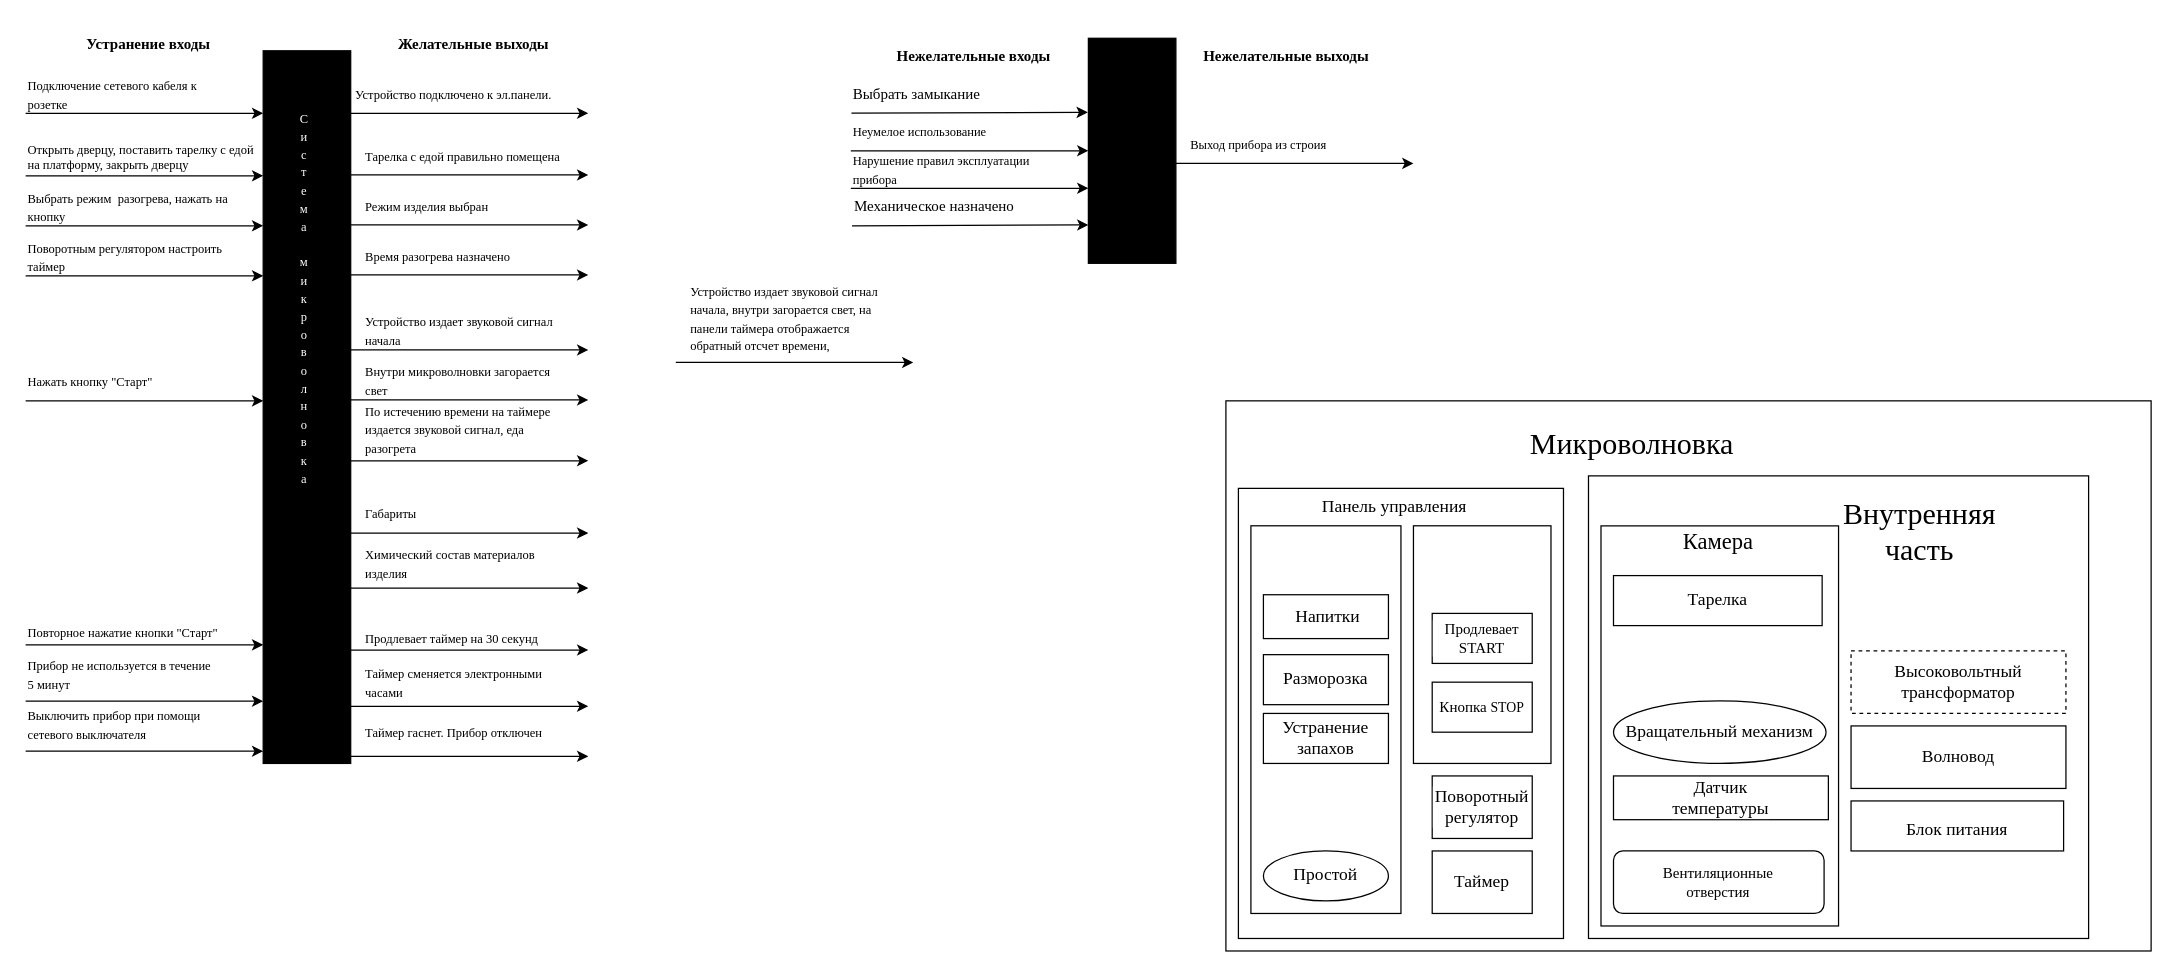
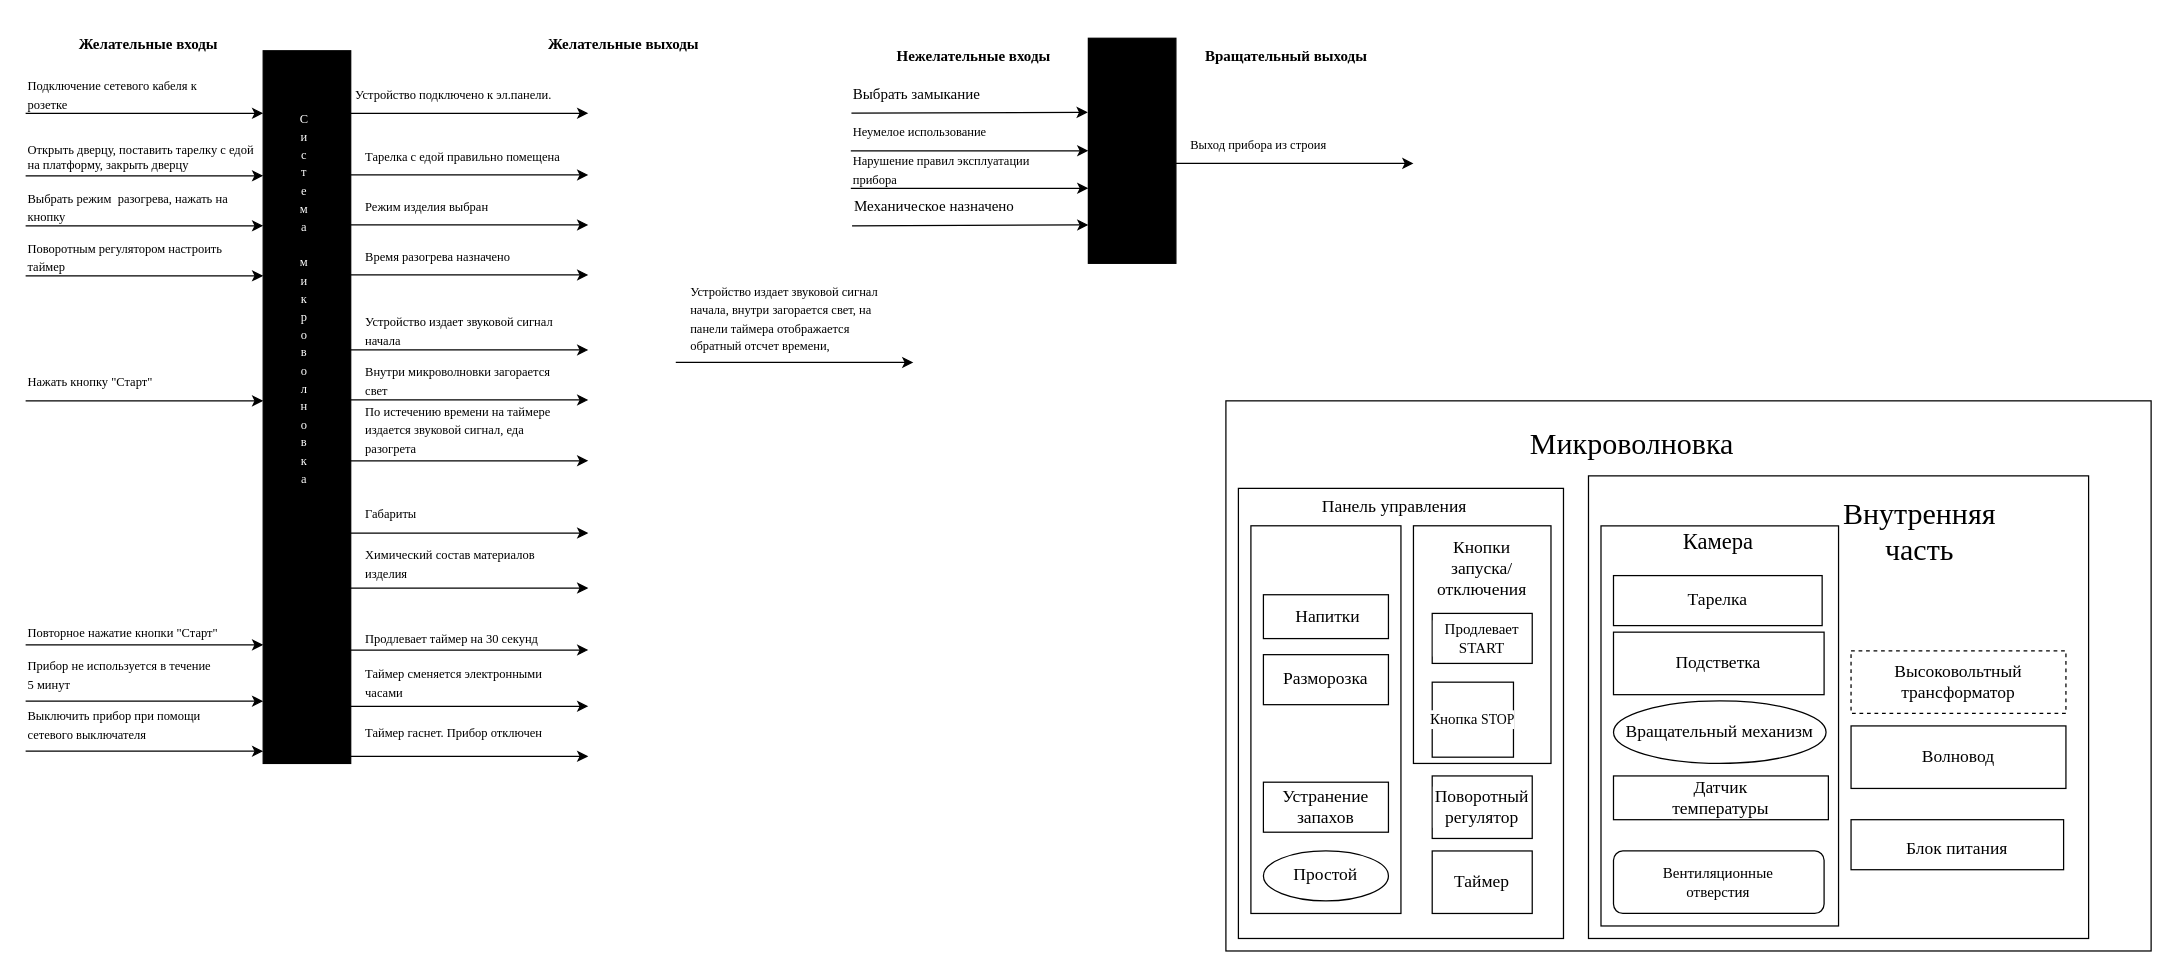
(151, 44) -> (151, 44)
(476, 44) -> (626, 44)
(1288, 57) -> (1288, 57)
none -> (1482, 569)
none -> (1718, 663)
(1482, 707) -> (1473, 719)
(1326, 738) -> (1326, 807)
(1957, 826) -> (1957, 844)
